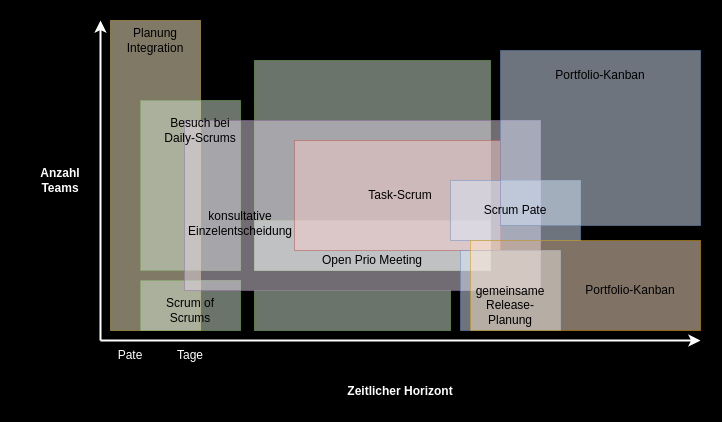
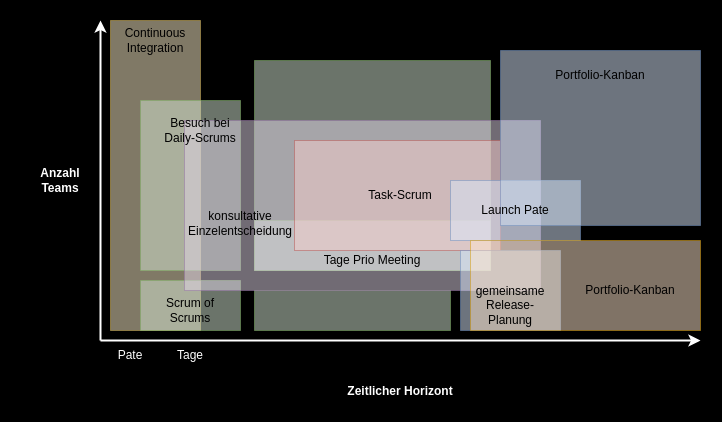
(156, 41) -> (156, 41)
(516, 211) -> (516, 211)
(373, 261) -> (373, 261)
